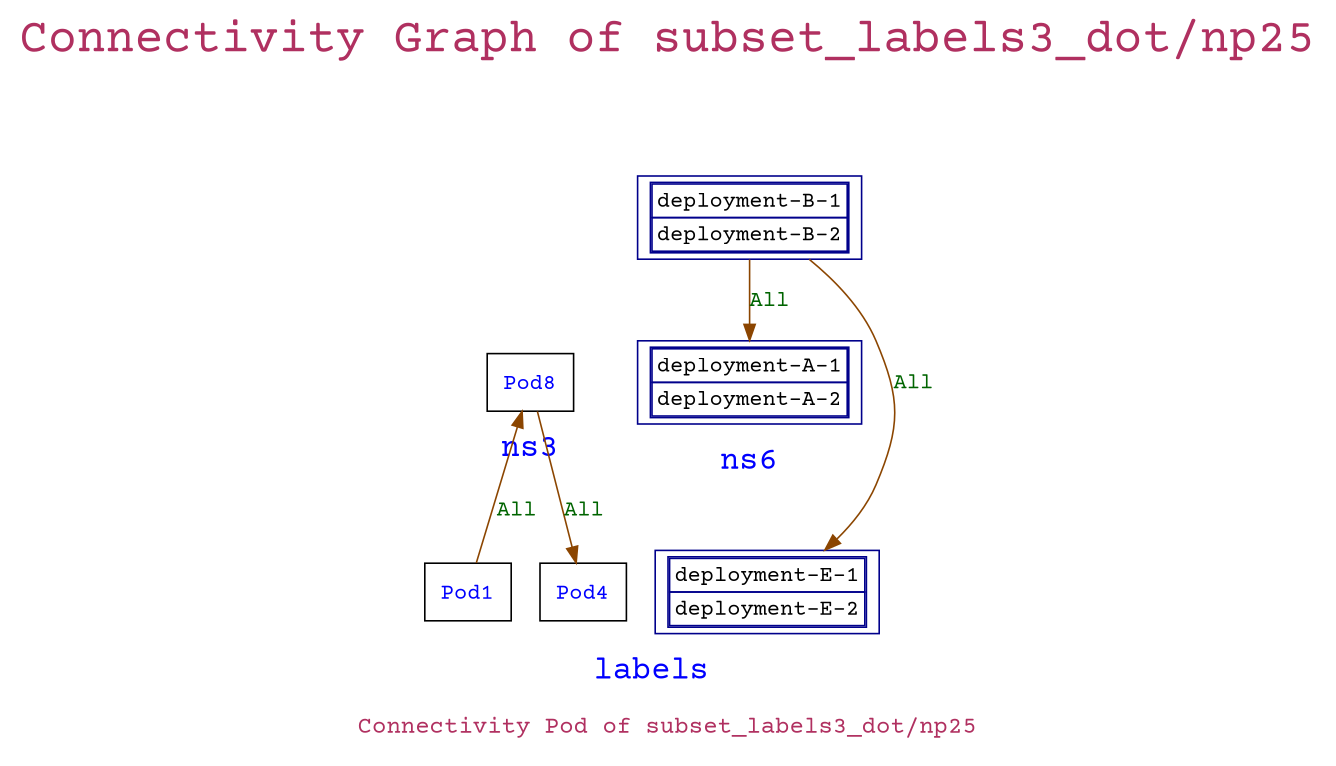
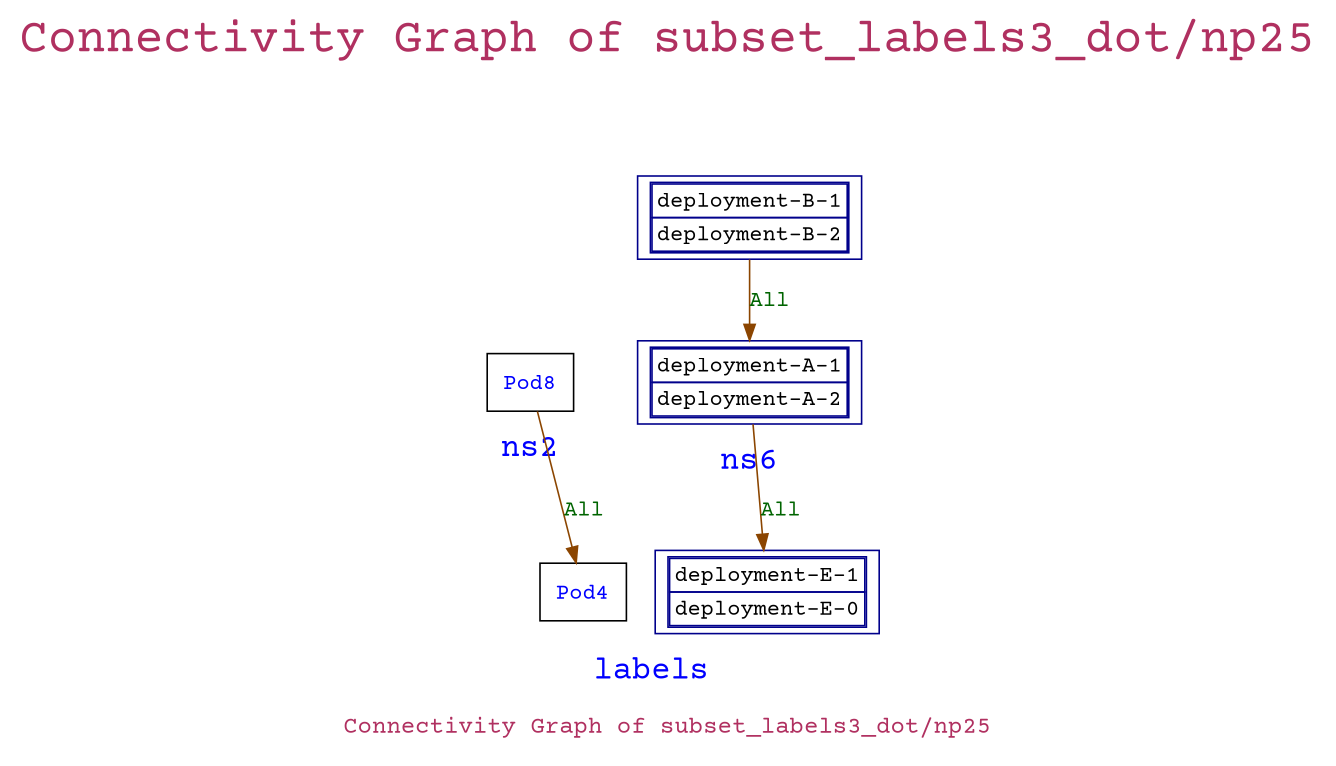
(893, 393) -> (757, 474)
(530, 448) -> (530, 448)
(468, 592) -> none
(767, 608) -> (767, 608)
(668, 727) -> (668, 727)
